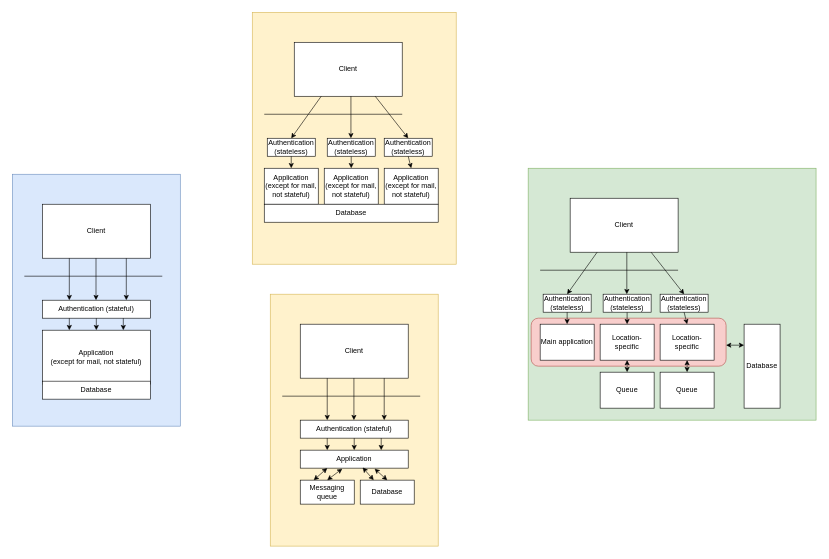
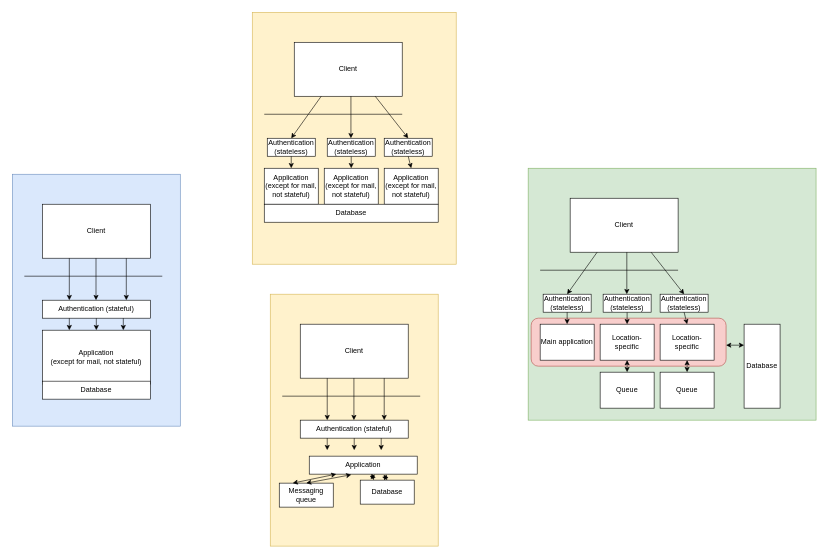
(354, 459) -> (363, 465)
(327, 492) -> (306, 495)
